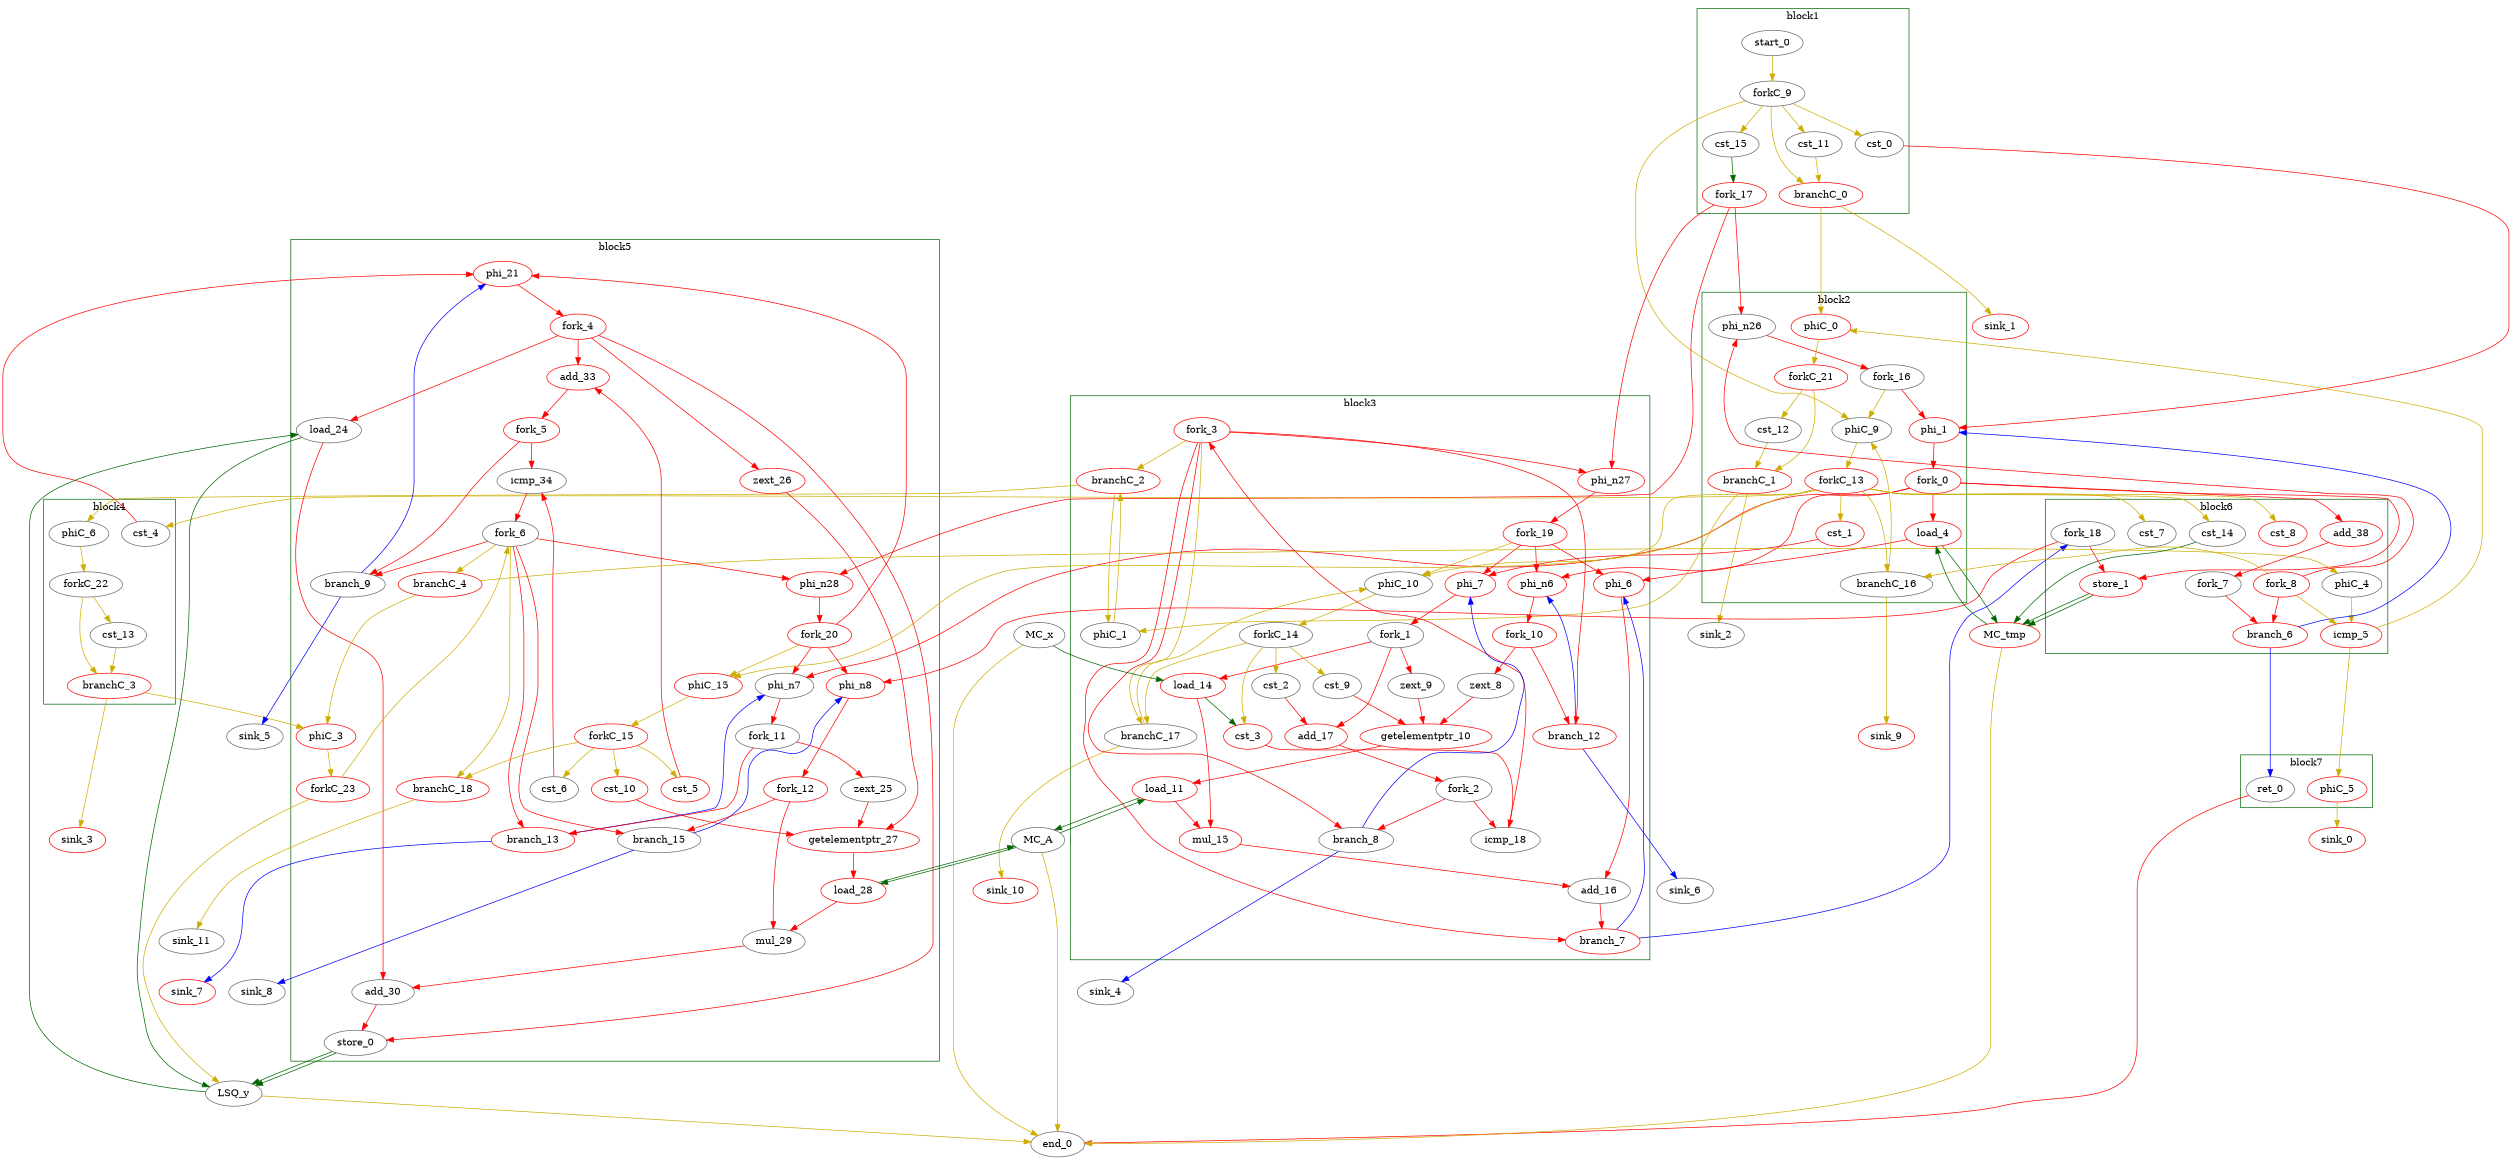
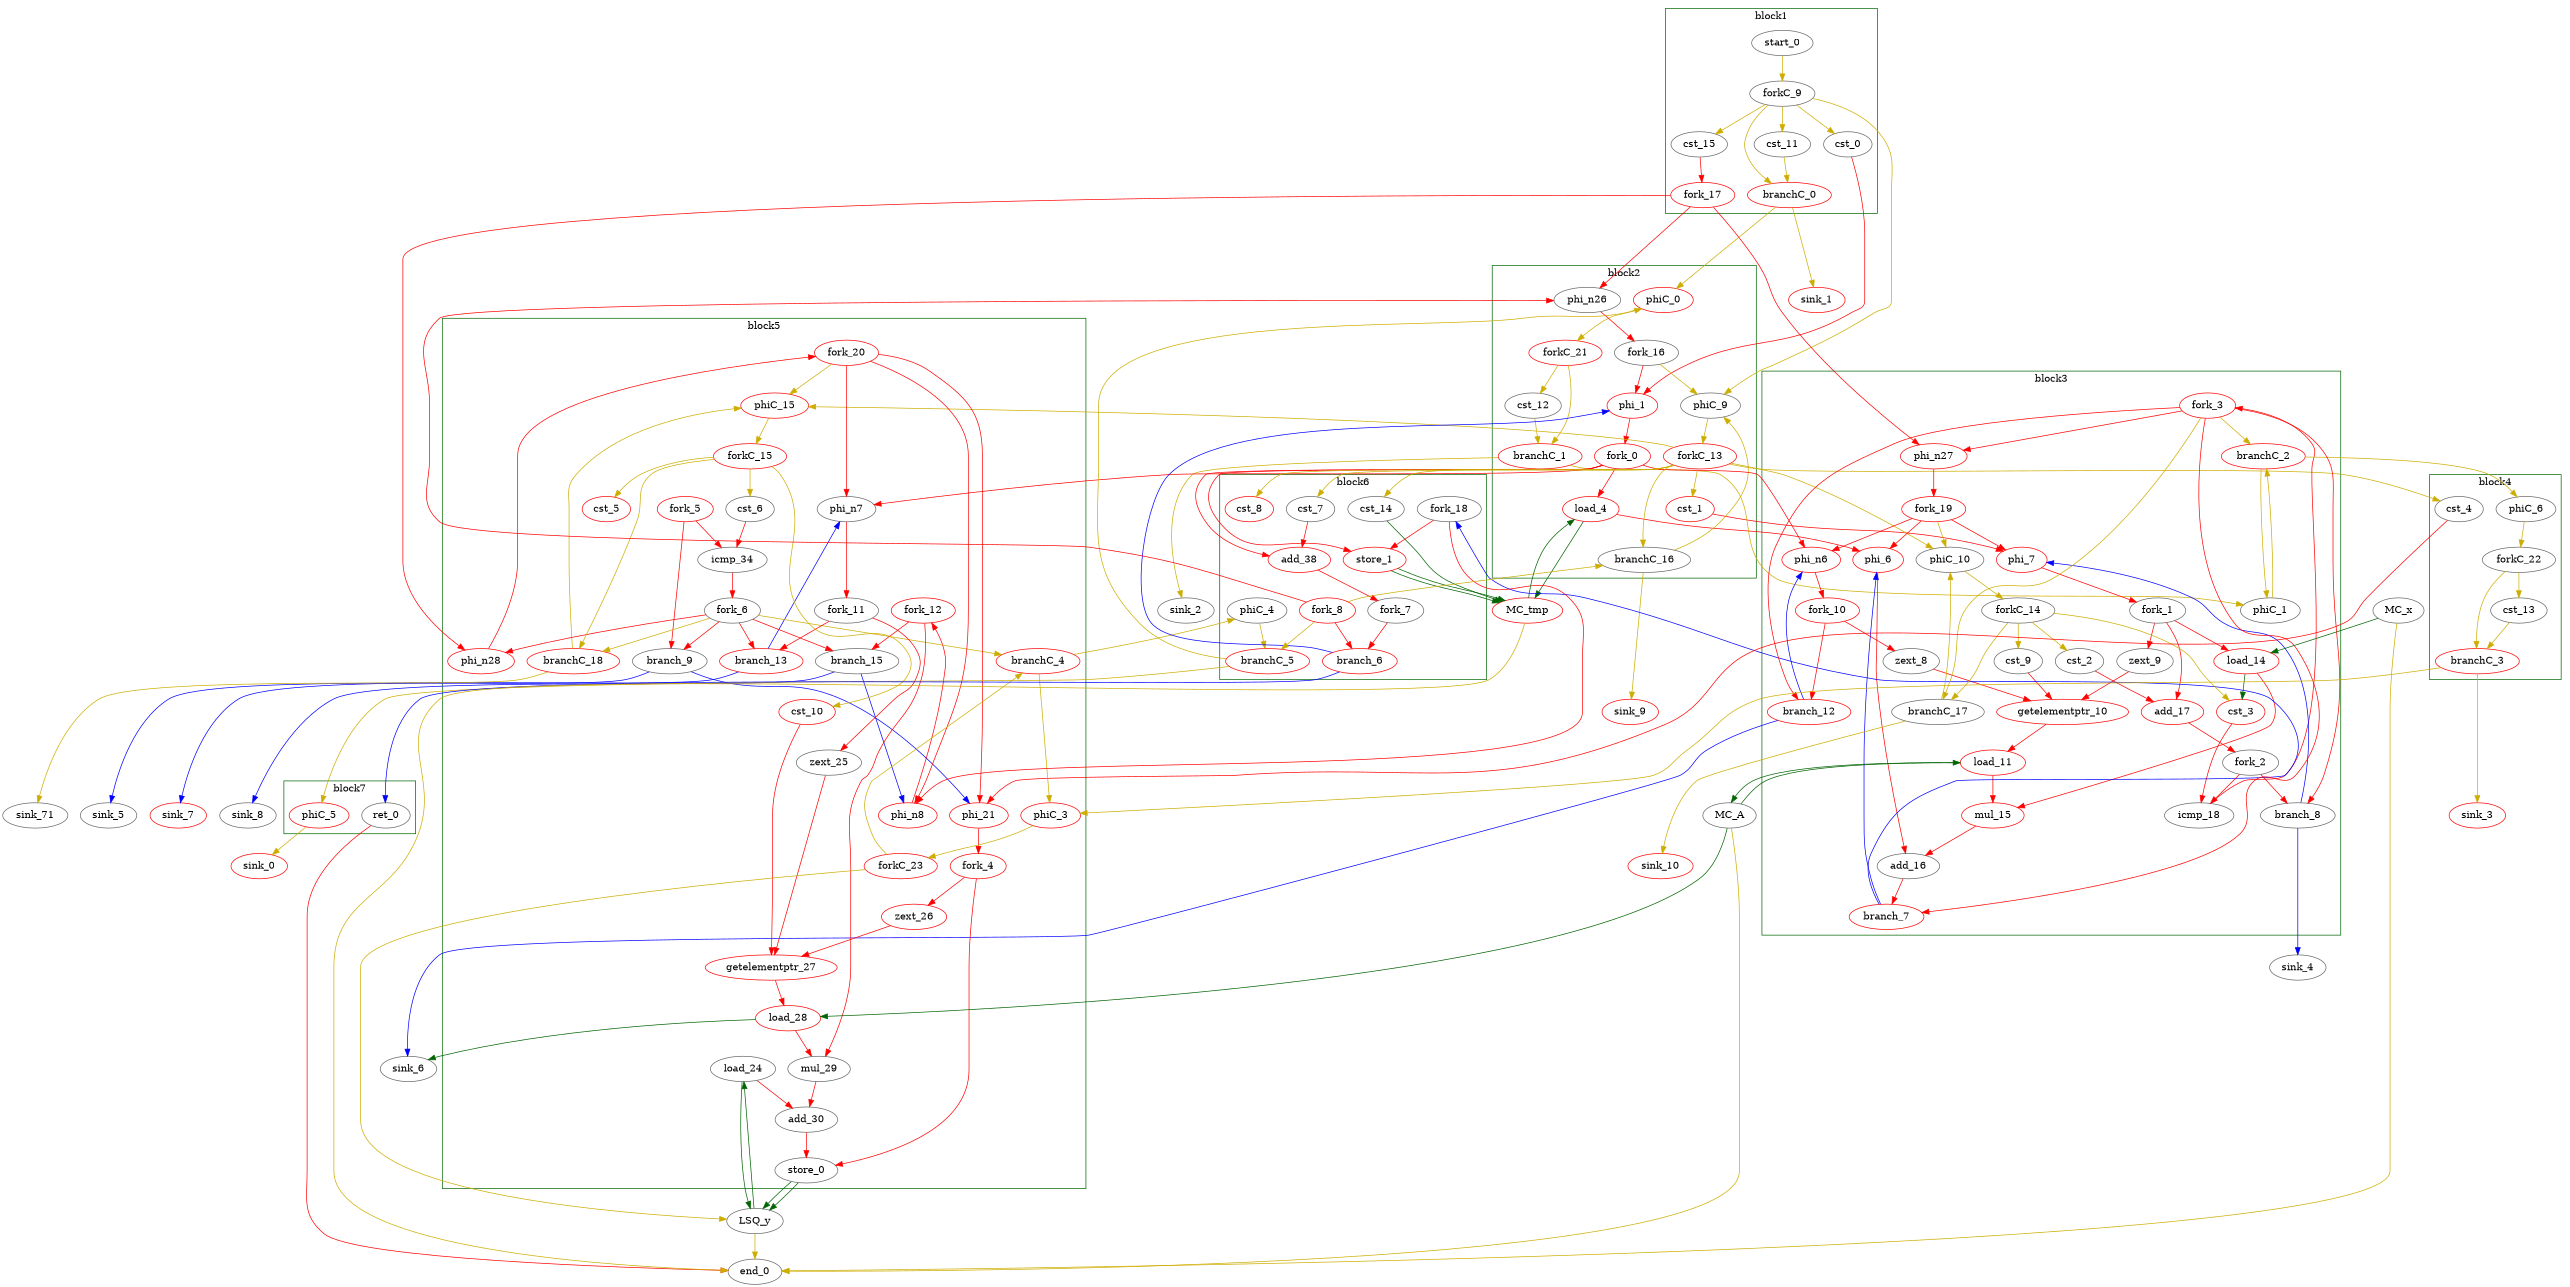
(1732, 166) -> (1701, 166)
(458, 377) -> none
(578, 377) -> none
none -> (576, 475)
none -> (1306, 531)
(2351, 635) -> (1268, 661)
(432, 670) -> (911, 753)
(943, 865) -> (594, 1031)
(192, 941) -> (35, 815)
